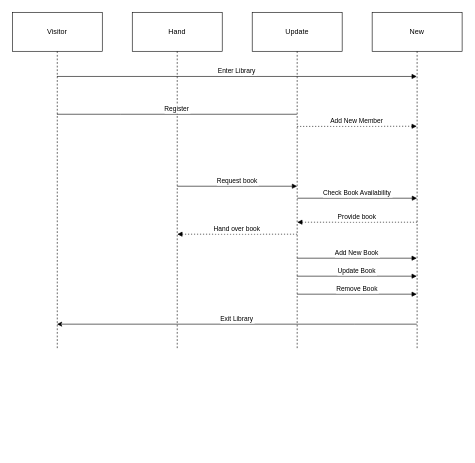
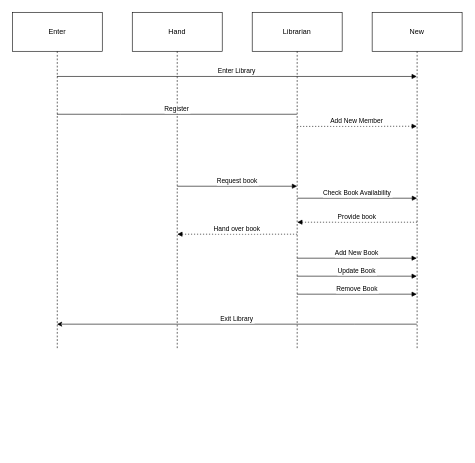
(57, 32) -> (57, 32)
(297, 32) -> (297, 32)
